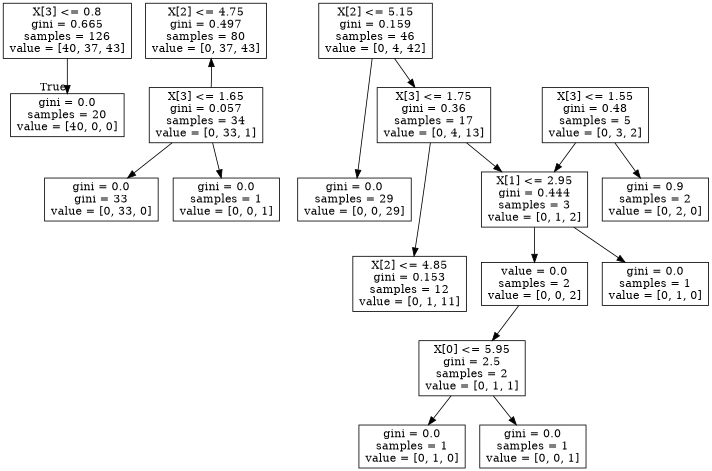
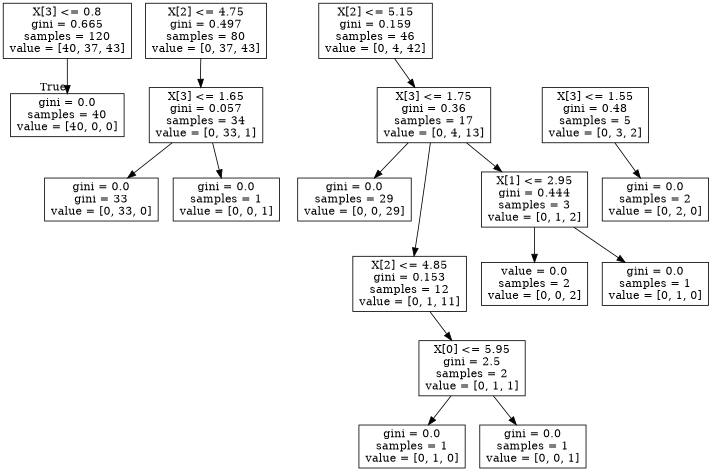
(67, 31) -> (67, 31)
(211, 77) -> (201, 69)
(365, 114) -> (394, 157)
(67, 115) -> (67, 115)
(567, 154) -> none
(655, 200) -> (655, 200)
(508, 320) -> (438, 323)
